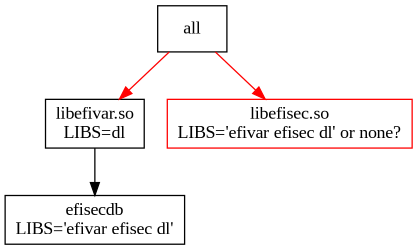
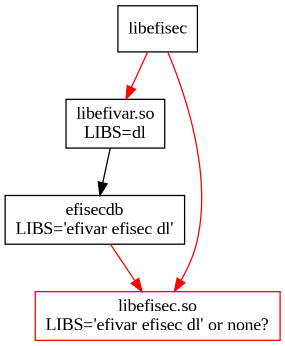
(192, 29) -> (158, 29)
none -> (123, 263)
